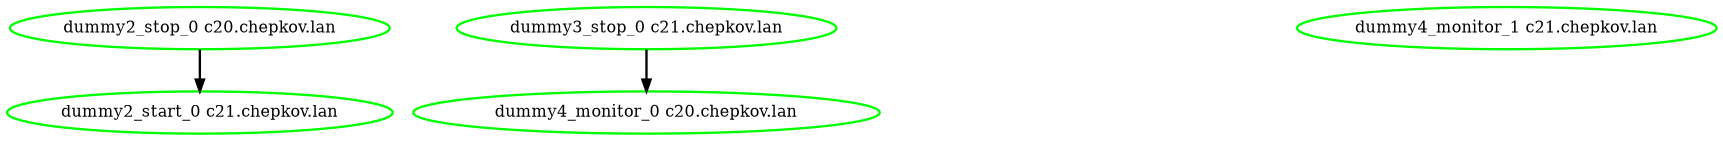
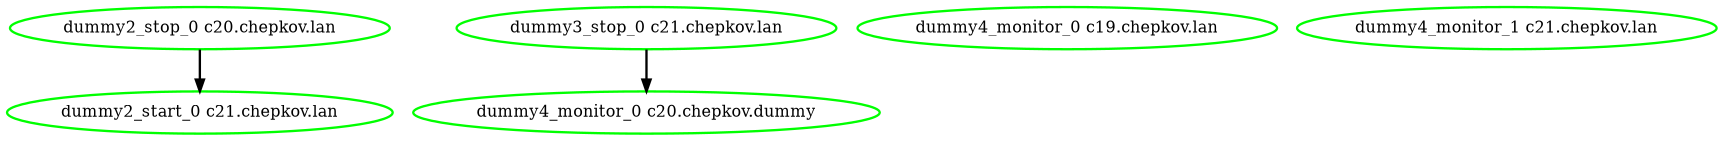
none -> (1067, 28)
(646, 113) -> (646, 113)
